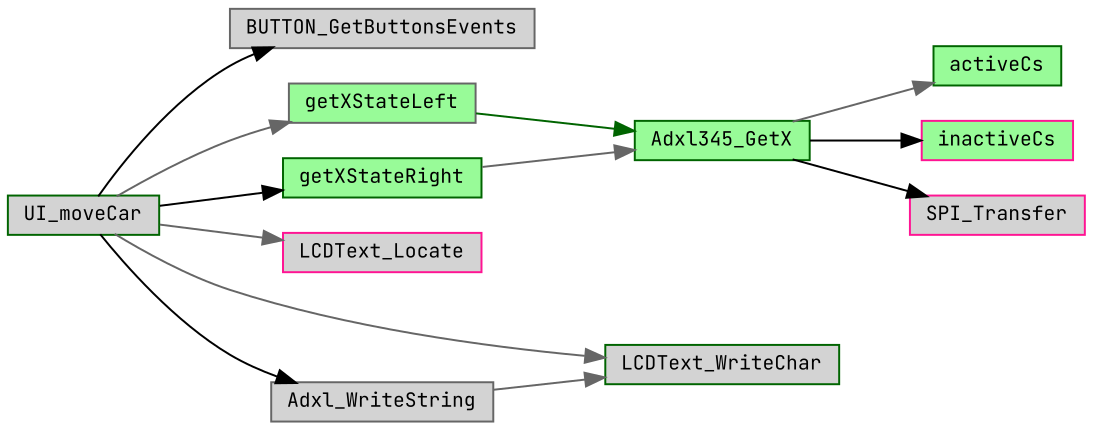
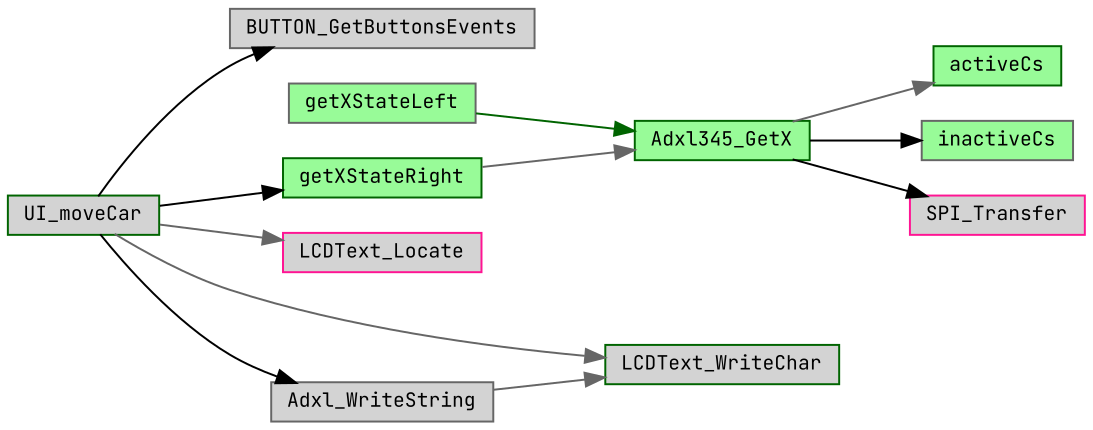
(997, 141) -> (997, 141)
(192, 157) -> none
